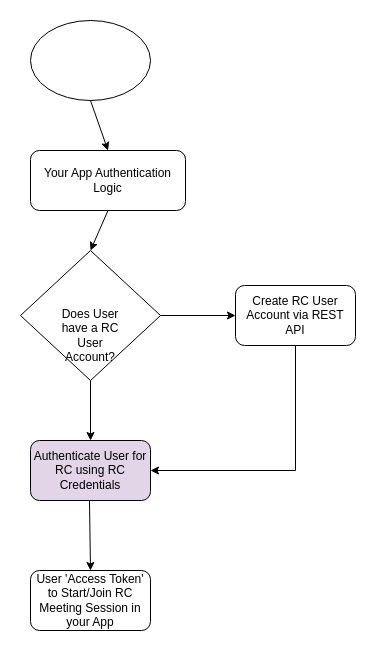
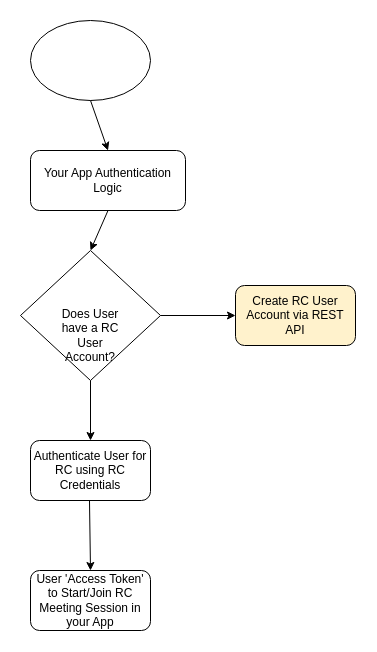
(296, 316) -> (296, 316)
(91, 471) -> (91, 471)
(289, 471) -> none
